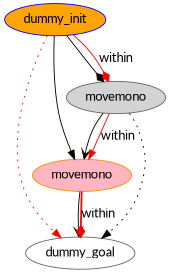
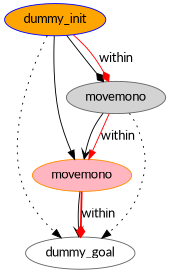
(18, 137) -> (18, 137)
